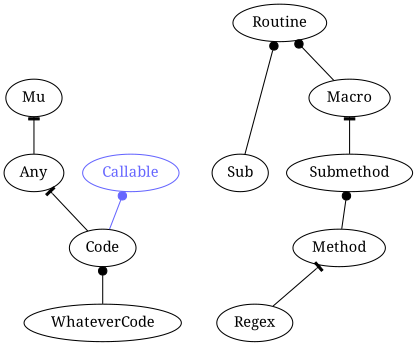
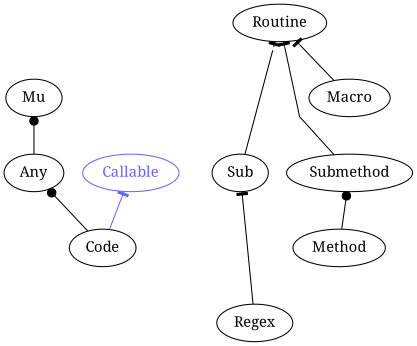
(317, 63) -> (317, 63)
(259, 102) -> (259, 102)
(34, 138) -> (34, 138)
(350, 138) -> (298, 107)
(70, 212) -> (70, 212)
(116, 213) -> (116, 213)
(295, 287) -> (248, 251)
(103, 323) -> none
